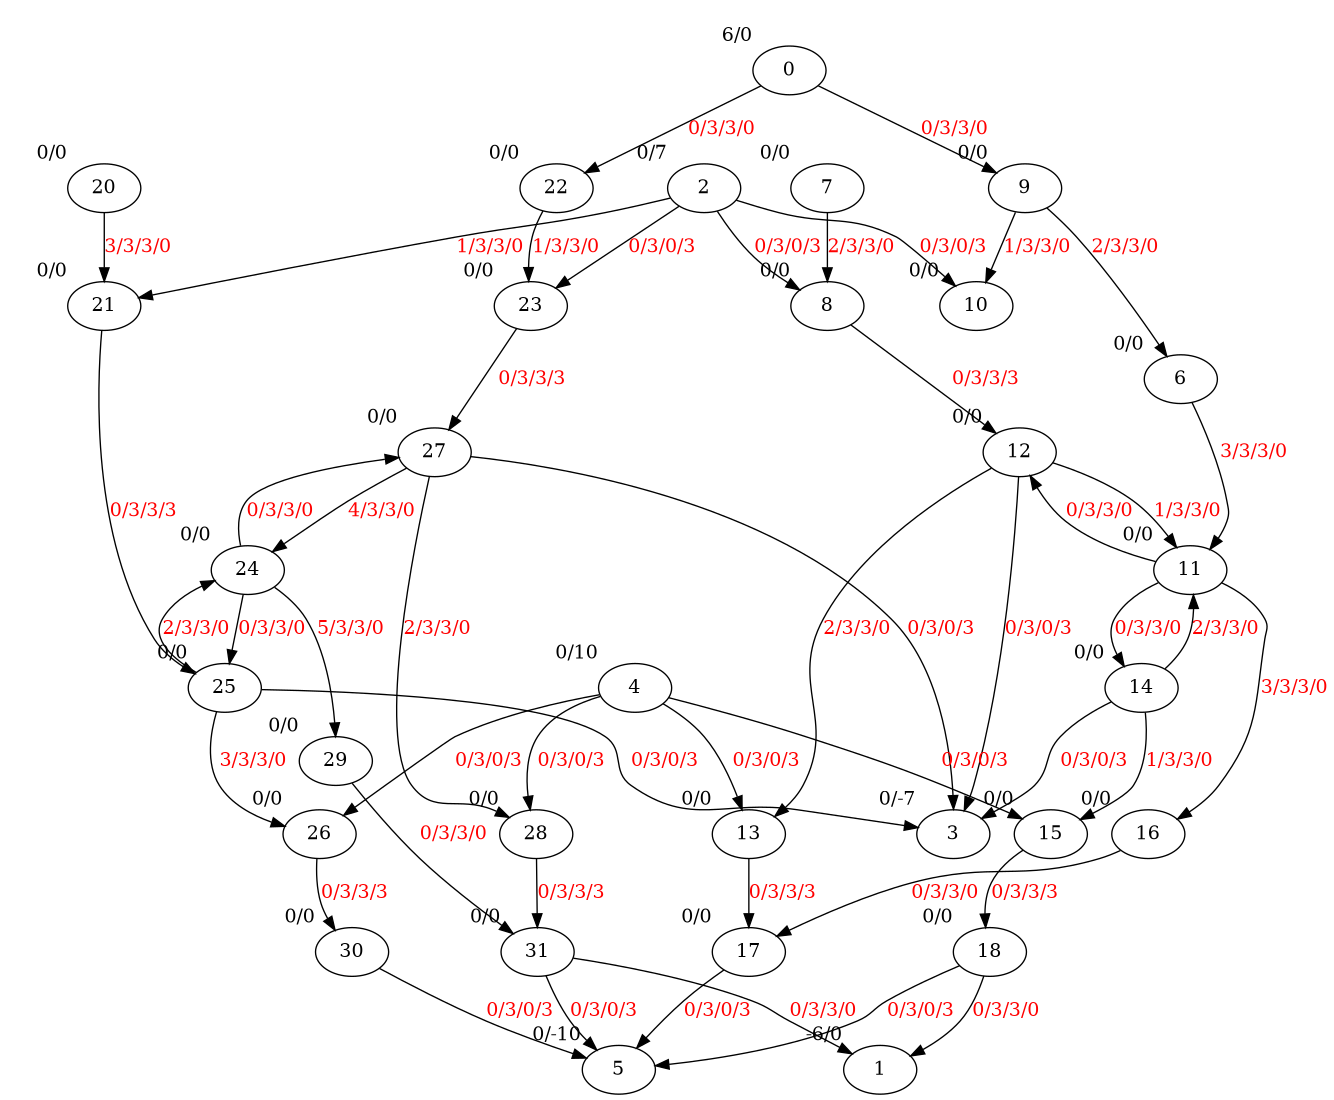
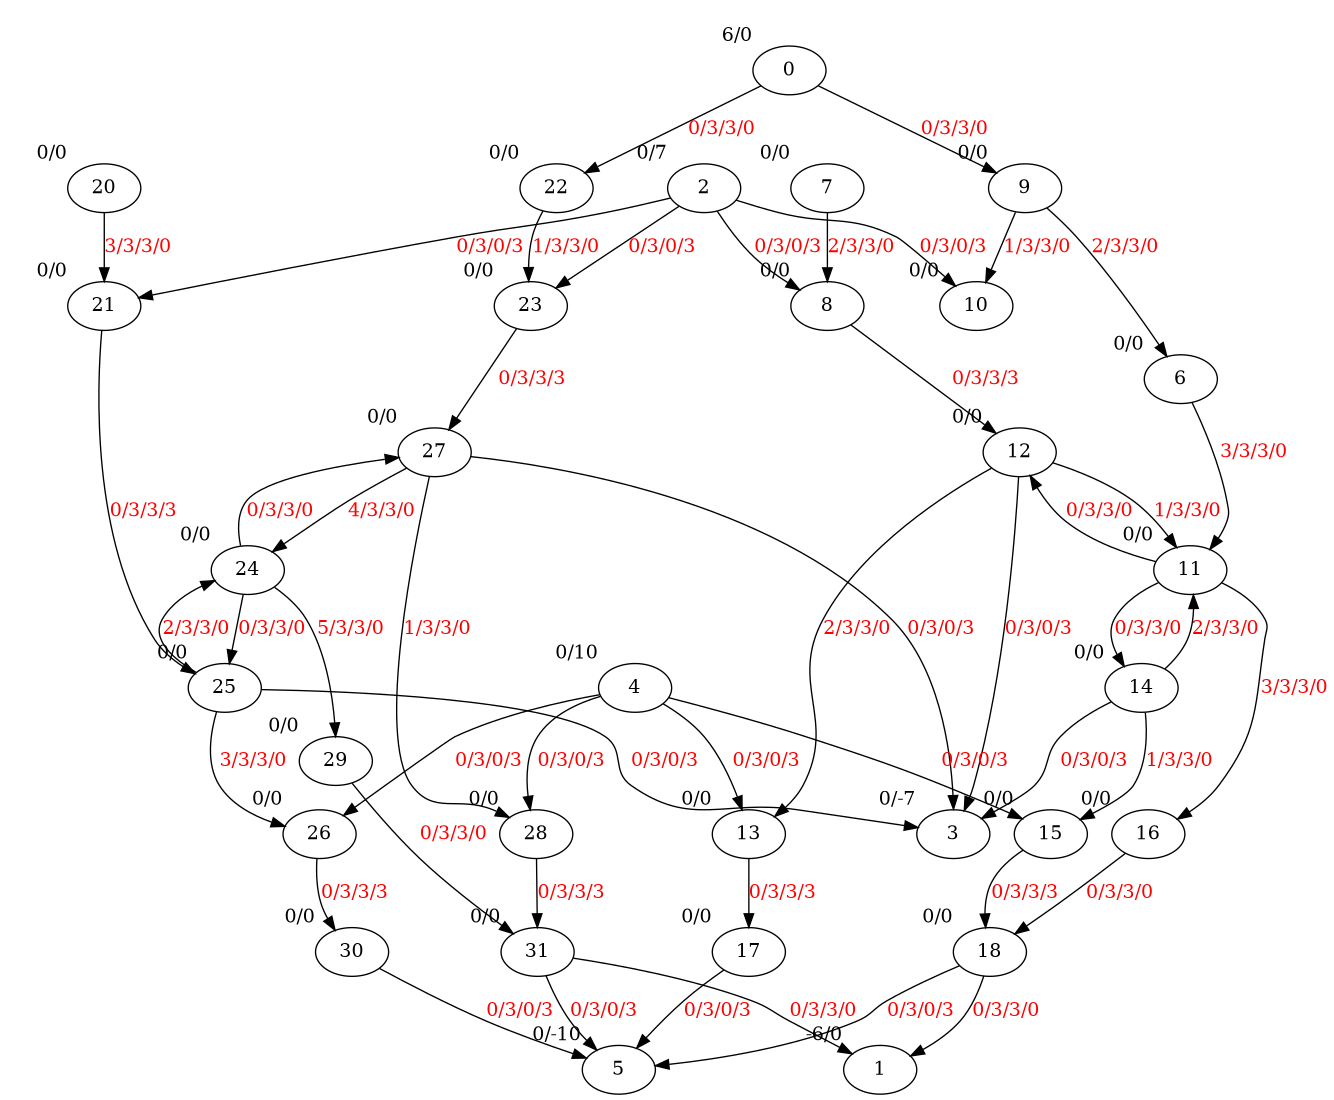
(490, 247) -> (490, 247)
(437, 629) -> (437, 629)
(951, 875) -> (1076, 890)
